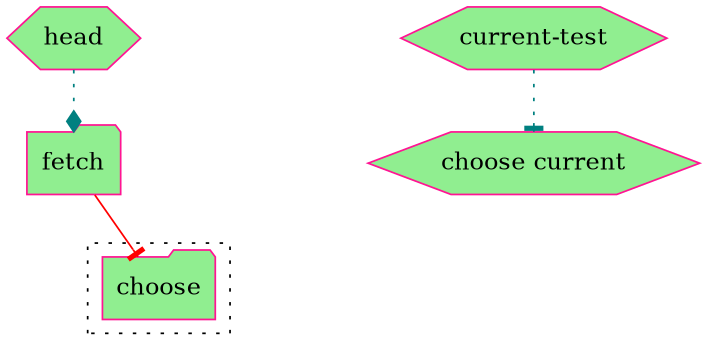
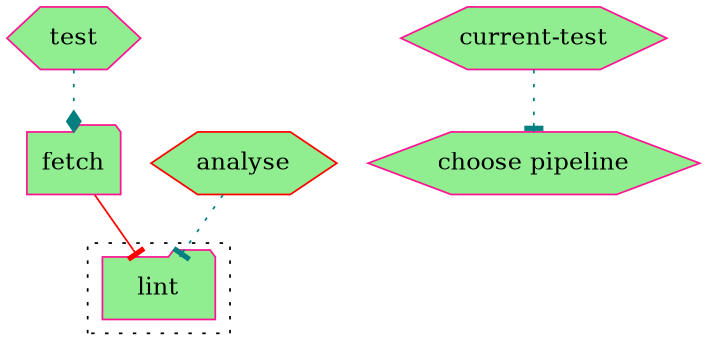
(74, 38) -> (74, 38)
none -> (244, 163)
(534, 163) -> (534, 163)
(159, 288) -> (159, 288)
